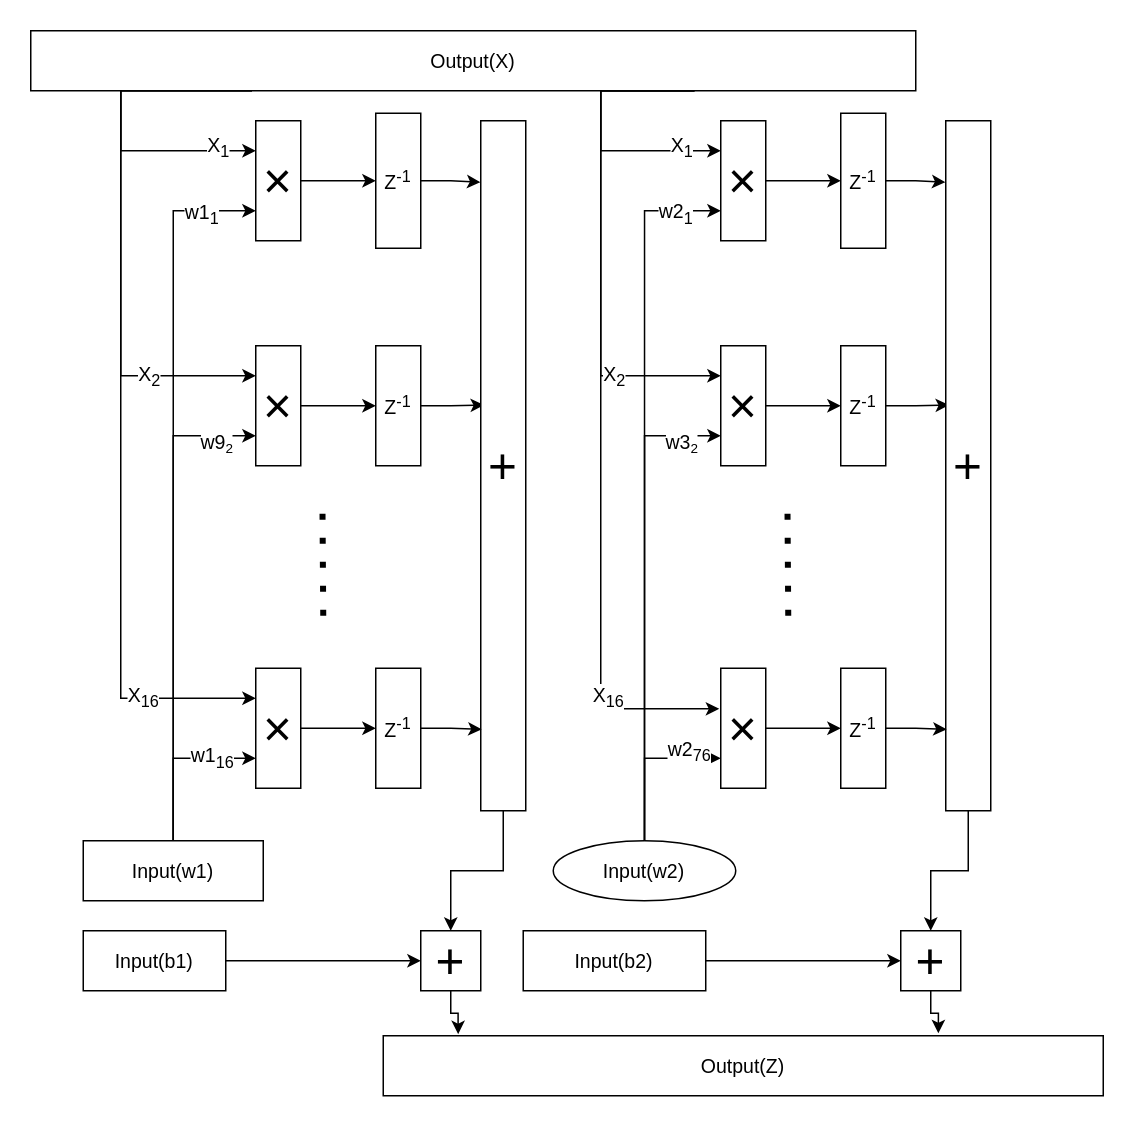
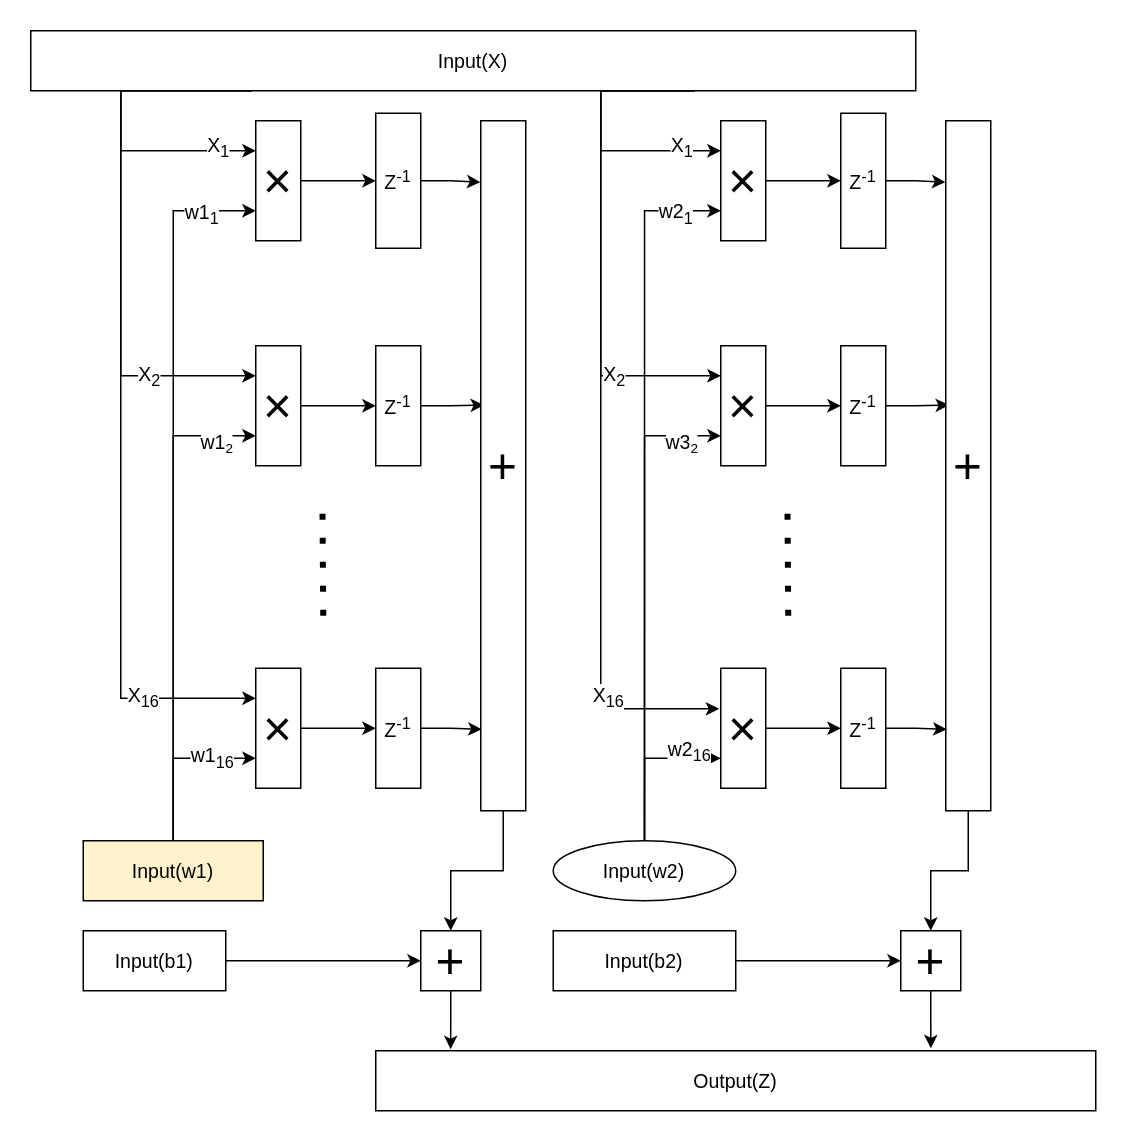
(473, 61) -> (473, 61)
(218, 443) -> (218, 443)
(690, 752) -> (690, 752)
(173, 871) -> (173, 871)
(614, 961) -> (644, 961)
(743, 1066) -> (736, 1081)
